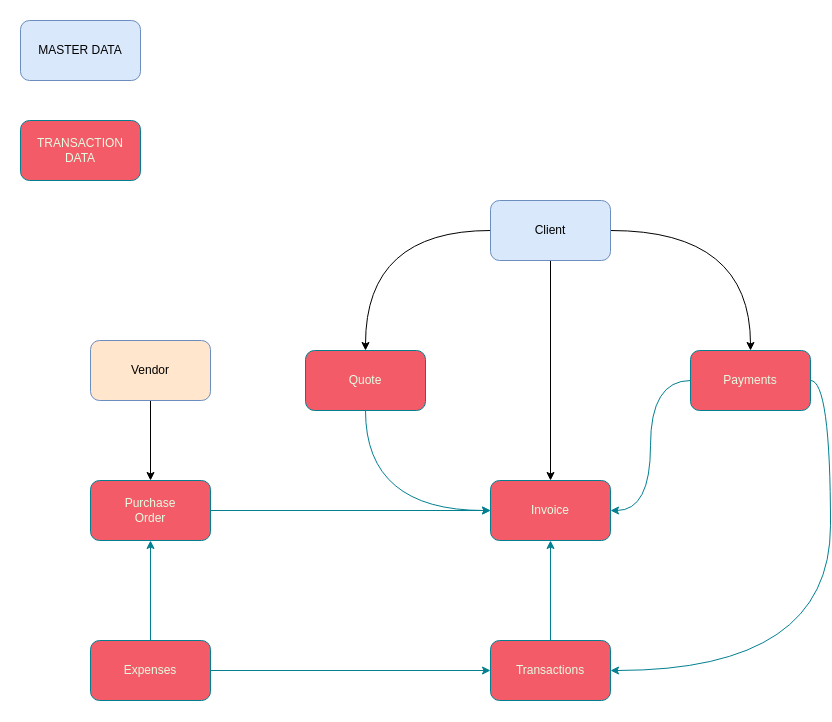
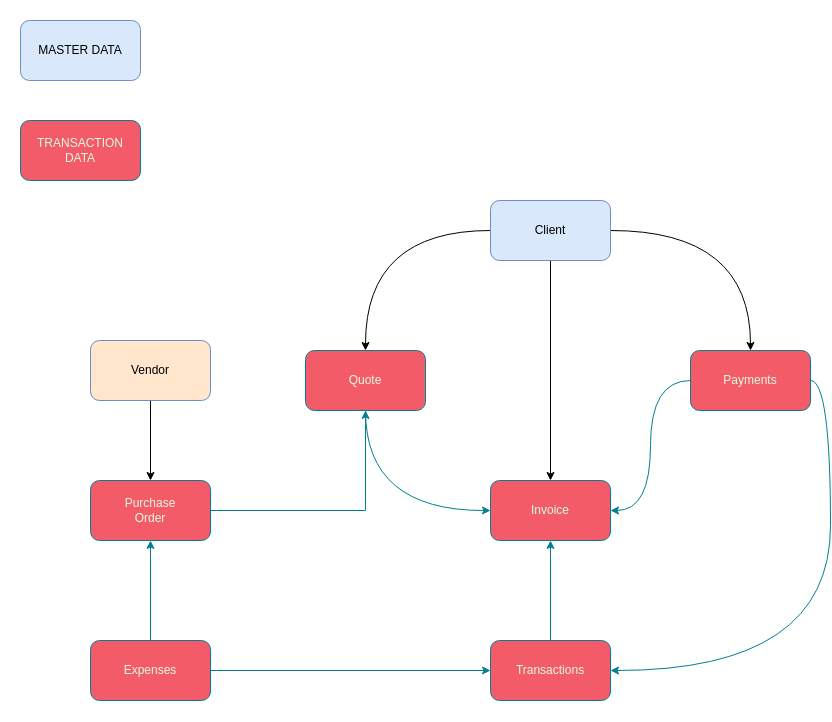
(411, 511) -> (366, 474)
